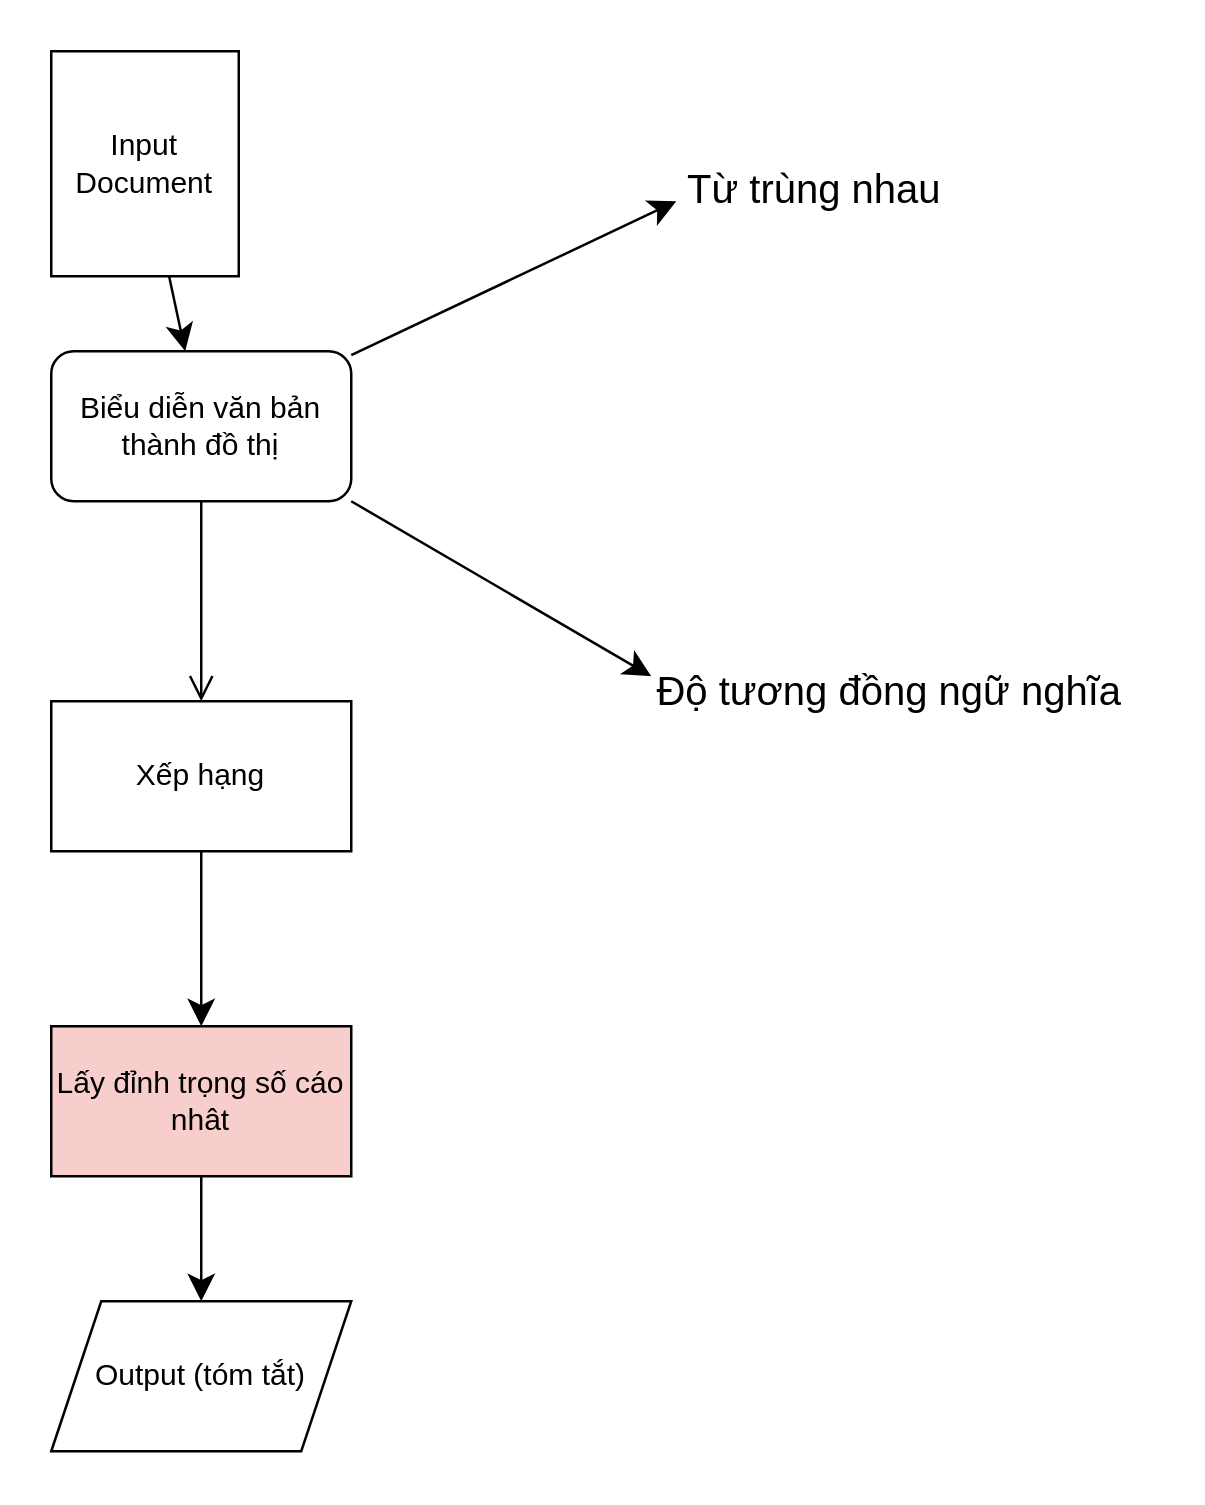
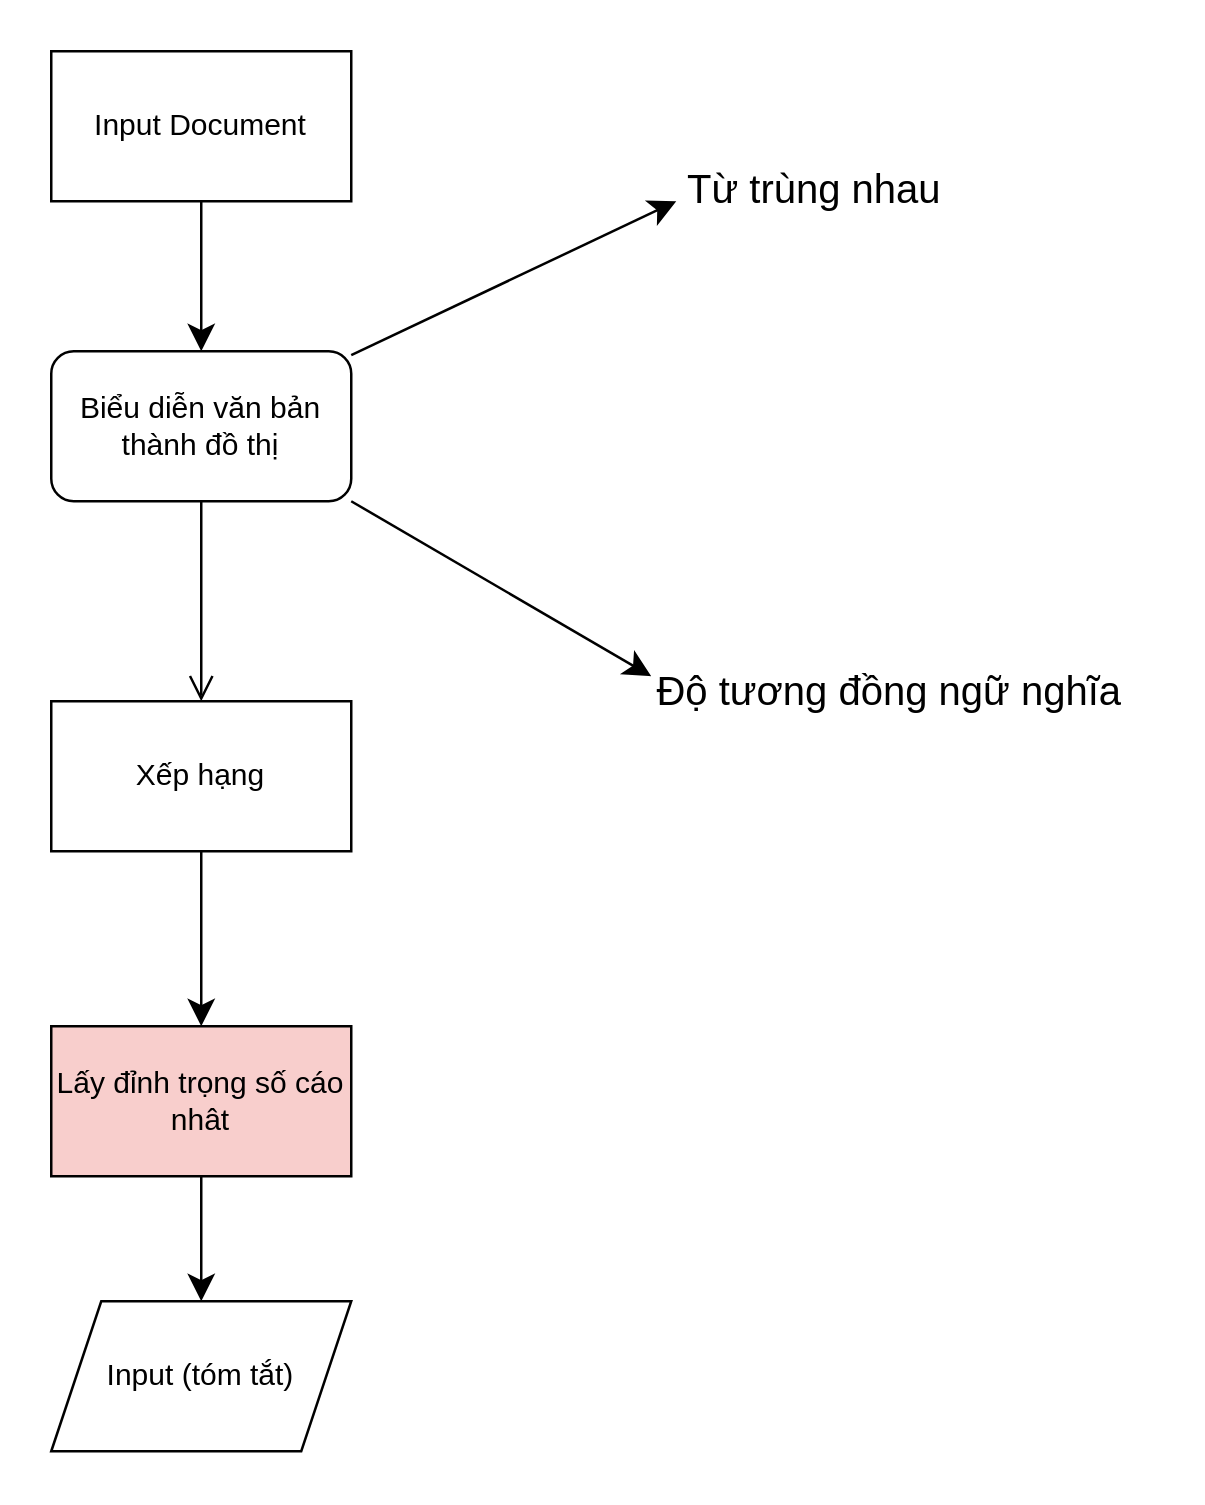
(145, 164) -> (201, 126)
(201, 1376) -> (201, 1376)
